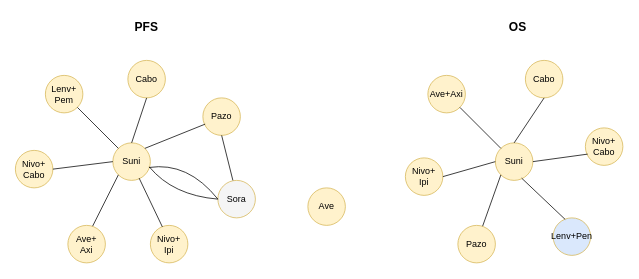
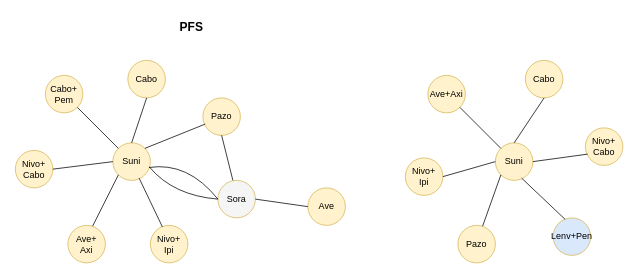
(147, 27) -> (192, 27)
(518, 27) -> none
(64, 94) -> (64, 94)
none -> (281, 203)
